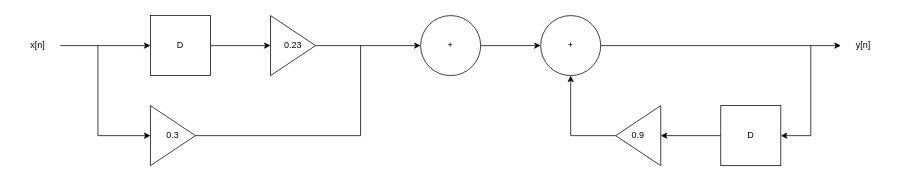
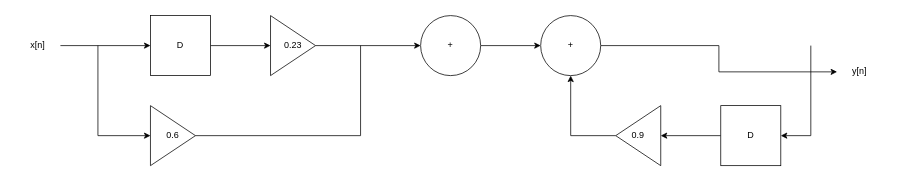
(863, 45) -> (859, 72)
(173, 135) -> (173, 135)
